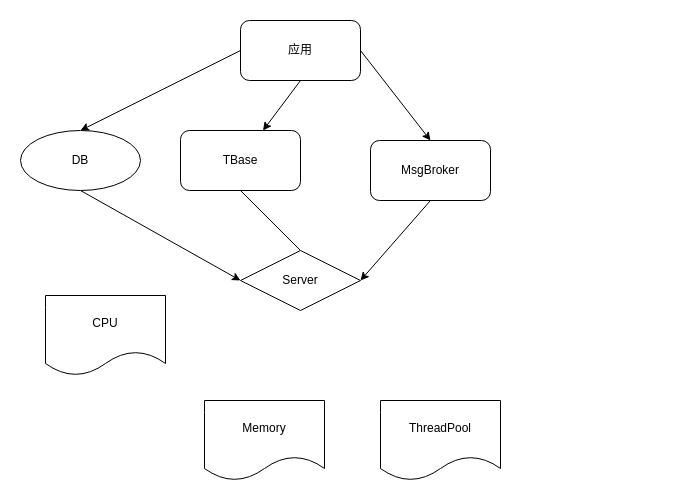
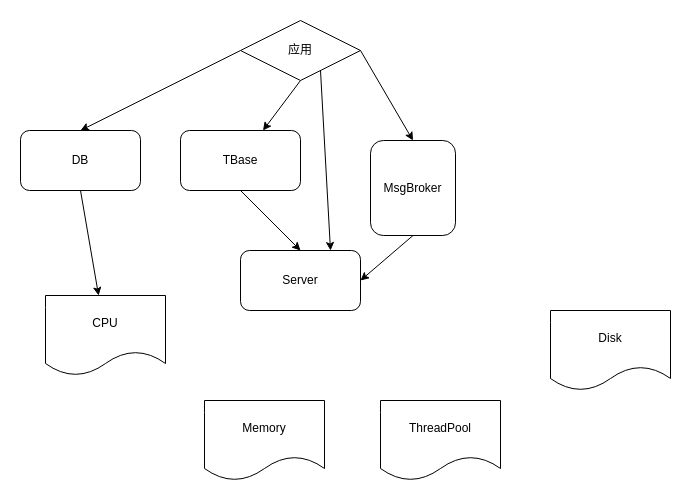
(301, 51) -> (301, 51)
none -> (325, 157)
(81, 161) -> (81, 161)
(431, 171) -> (413, 188)
(157, 234) -> (89, 240)
(297, 247) -> (295, 245)
(301, 281) -> (301, 281)
none -> (611, 351)
